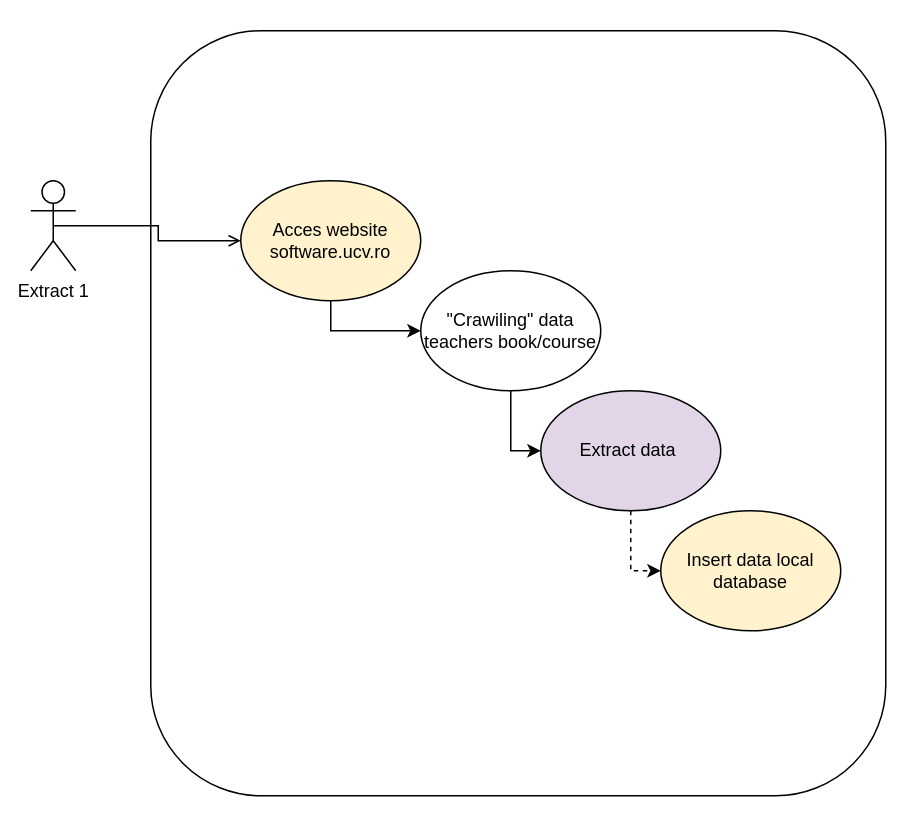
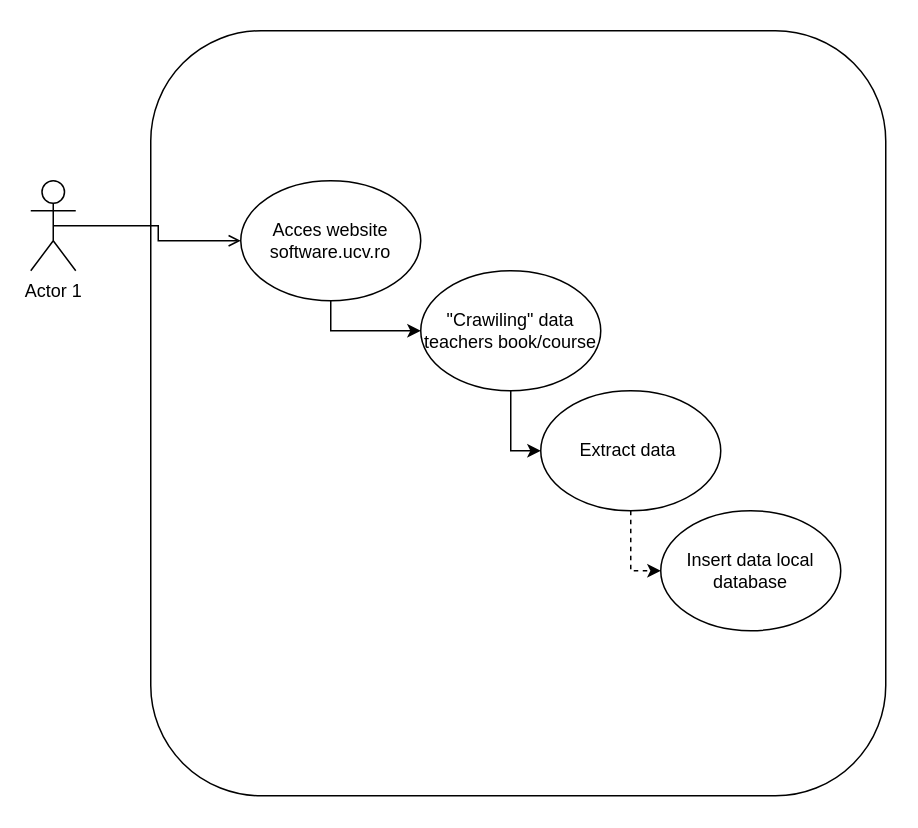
(331, 241) -> (331, 241)
(54, 292) -> (54, 292)
(631, 451) -> (631, 451)
(751, 571) -> (751, 571)
